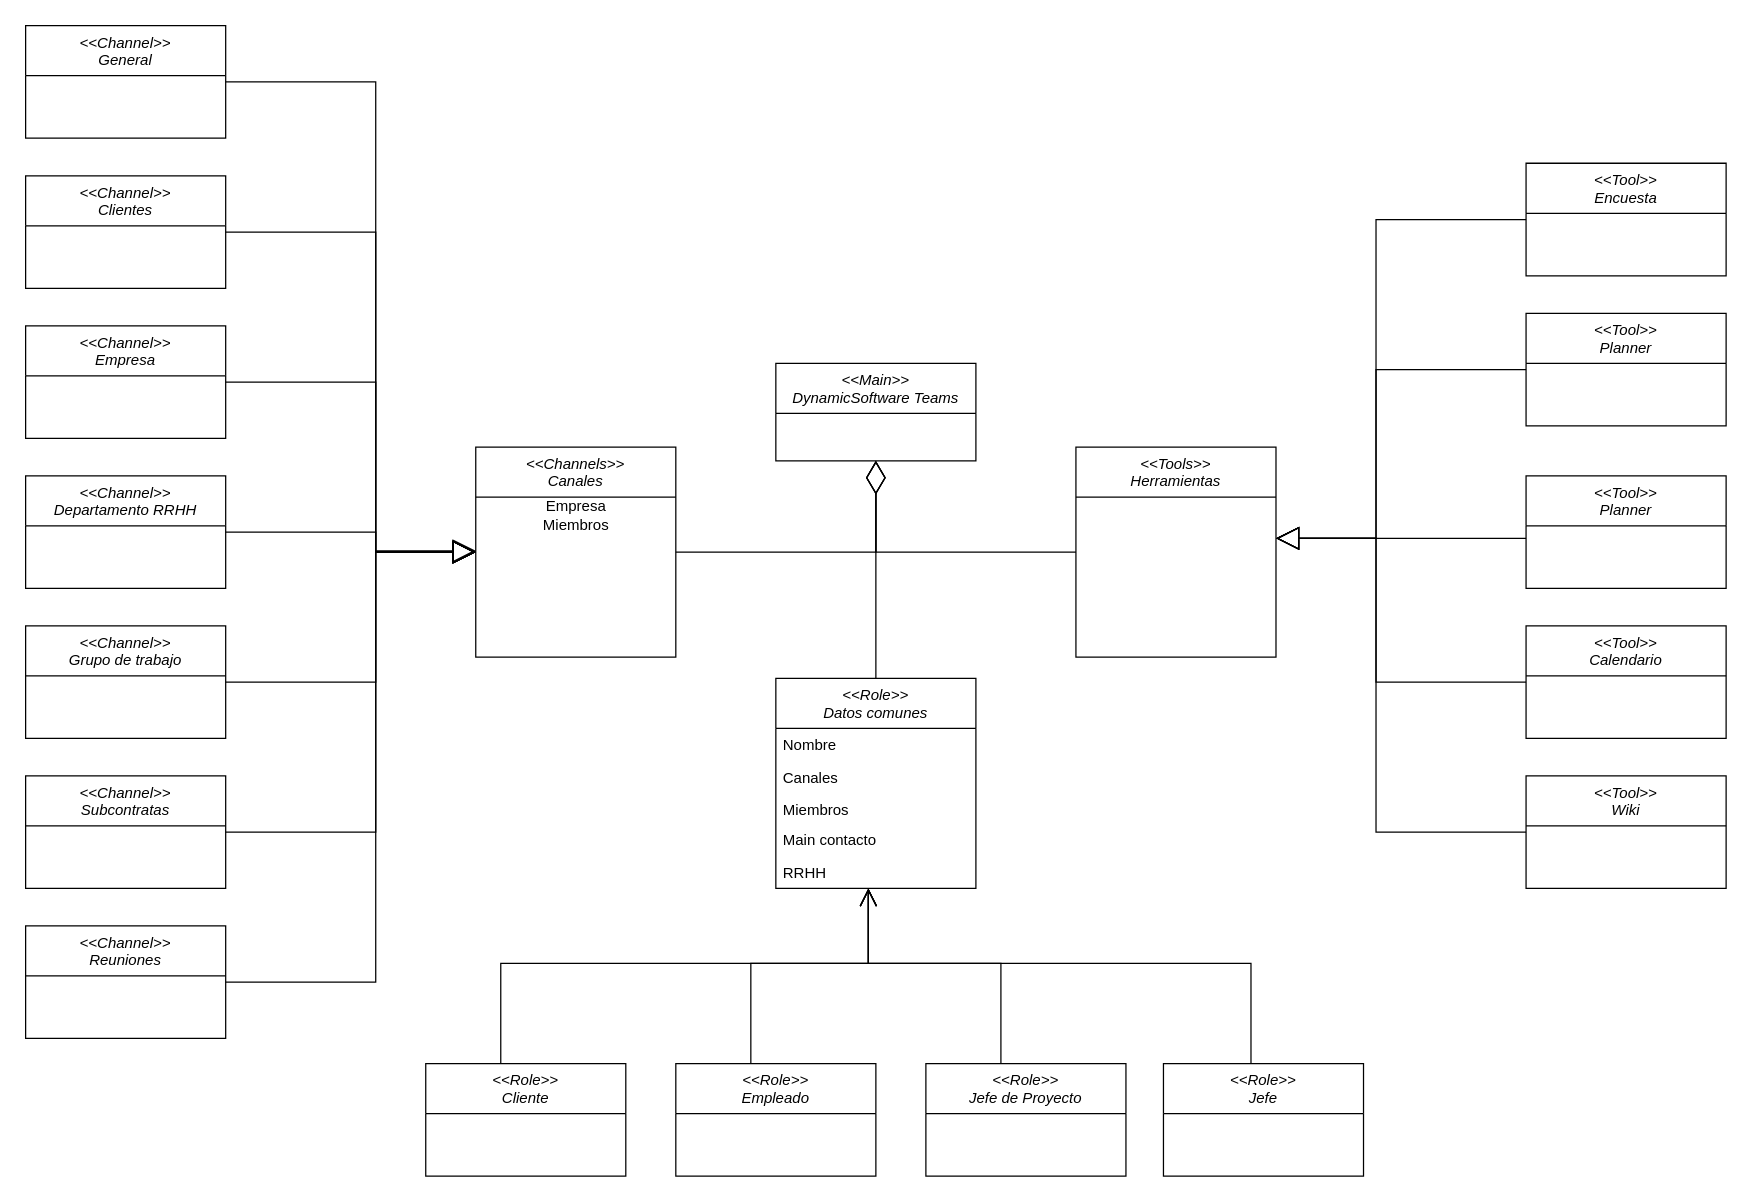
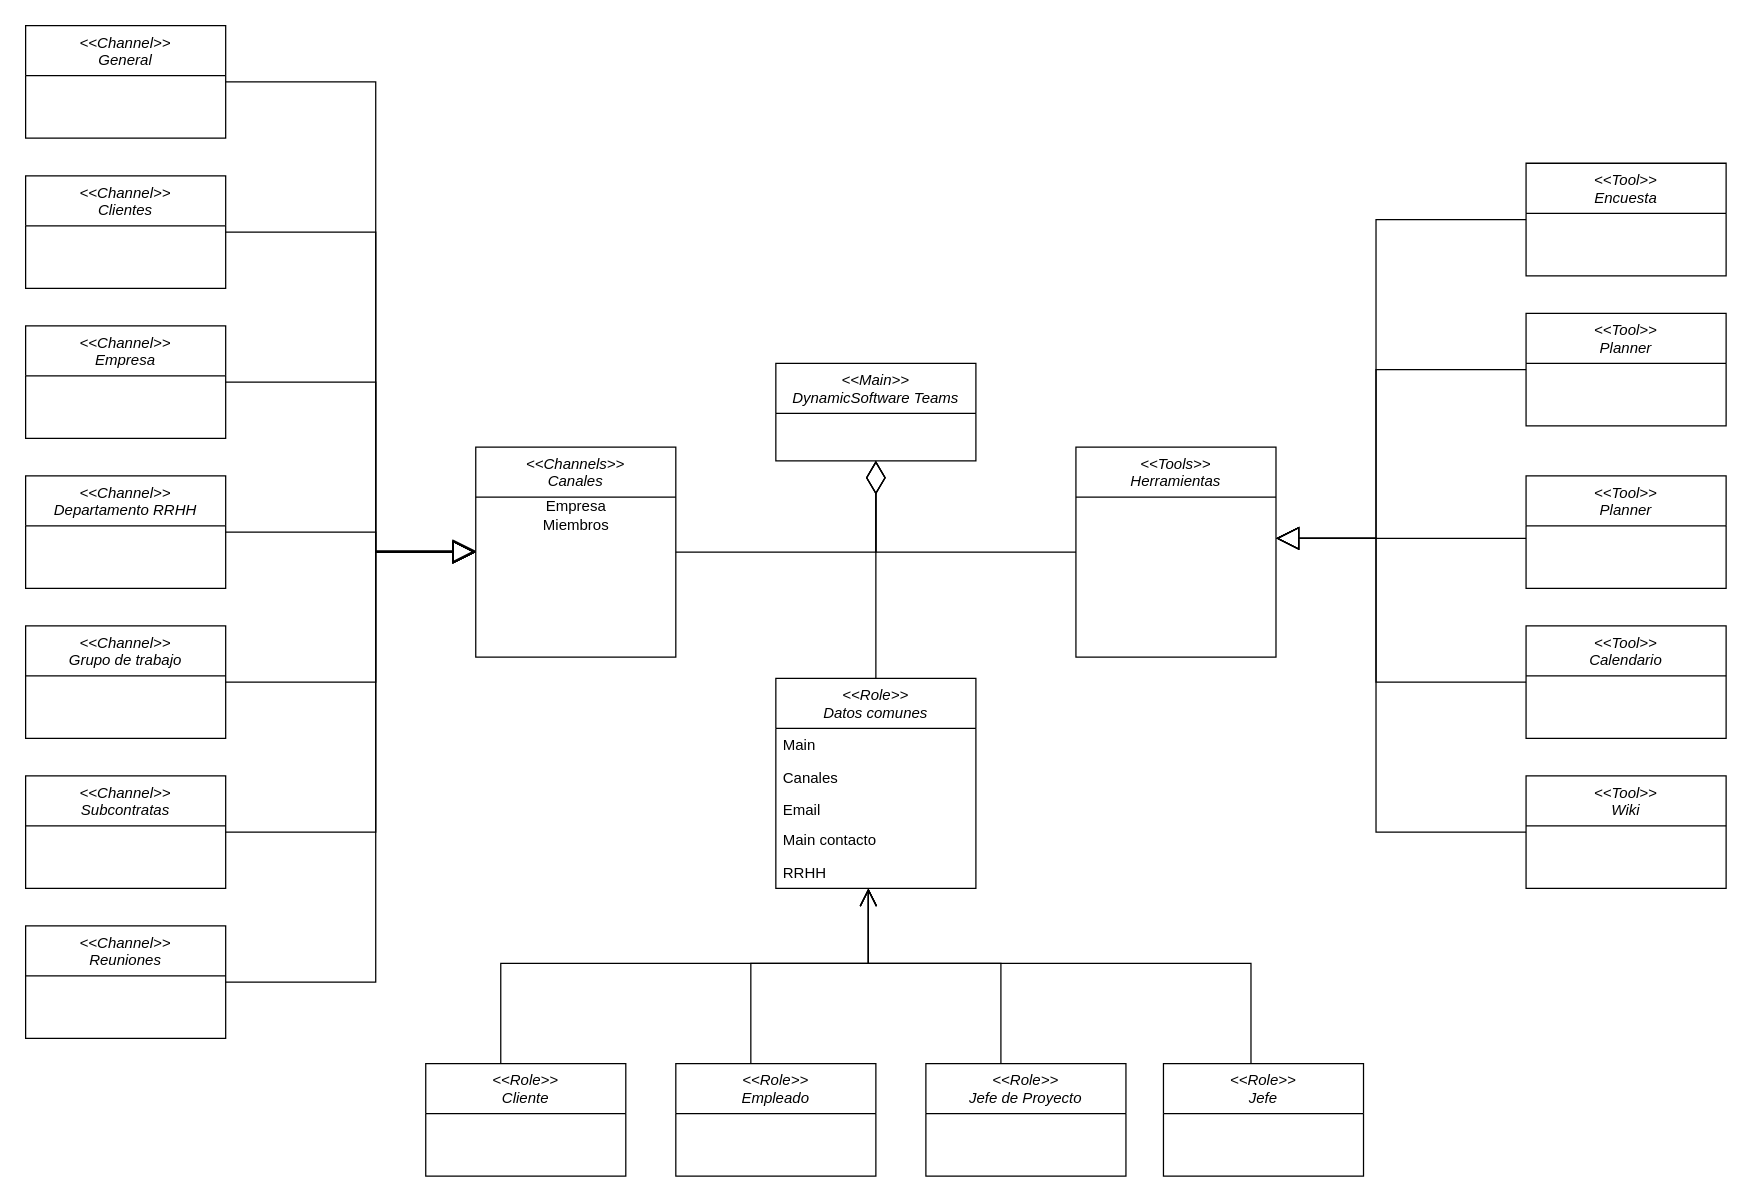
(808, 745) -> (797, 745)
(814, 810) -> (800, 810)
